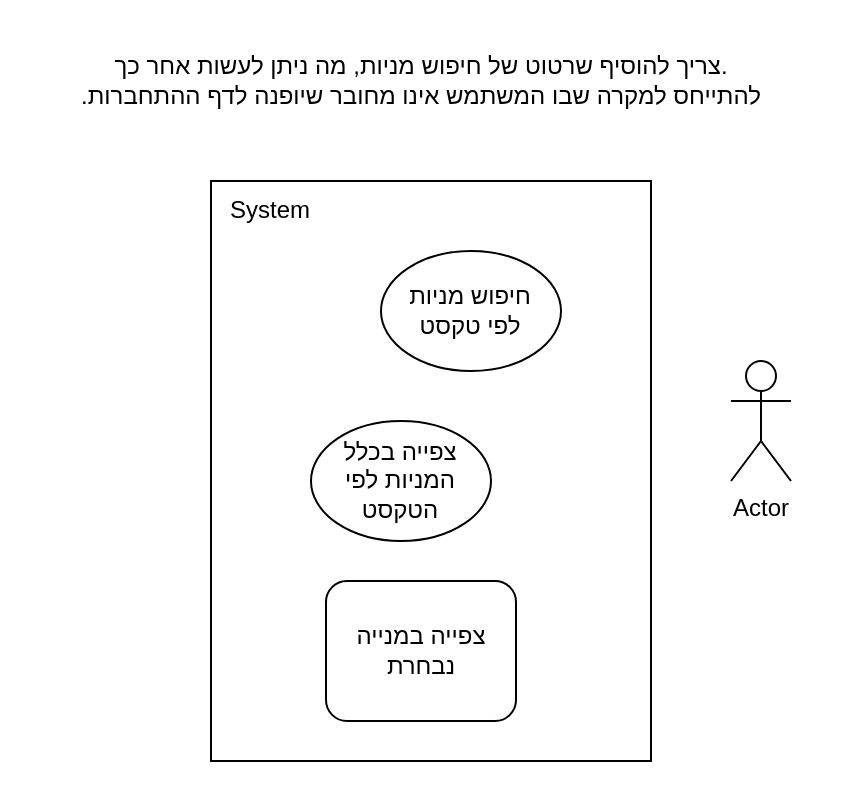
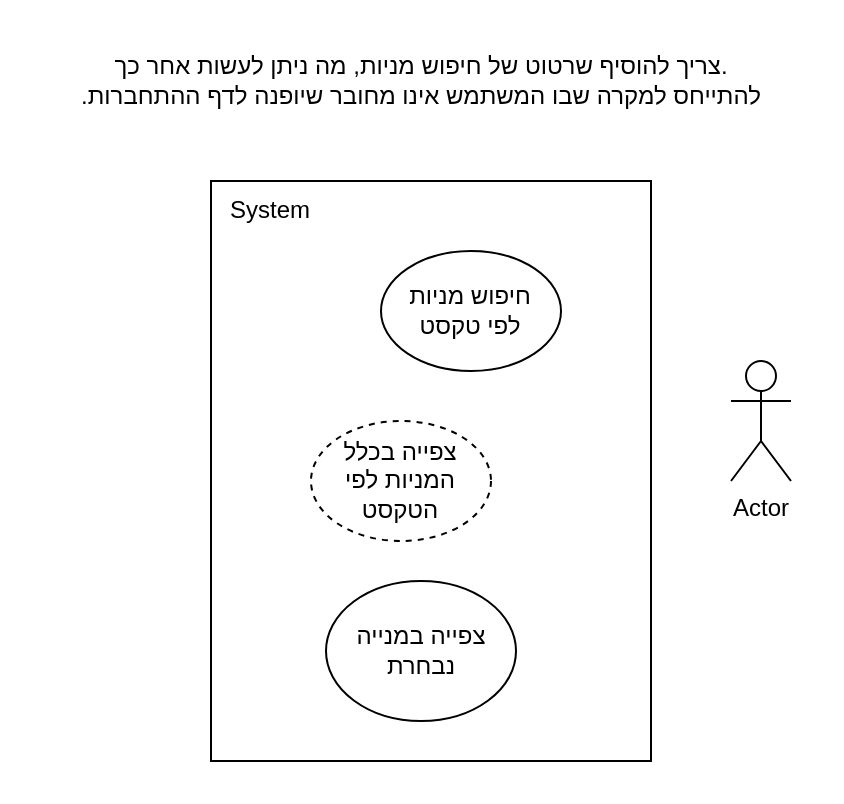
(401, 481) -> (401, 481)
(421, 651) -> (421, 651)
